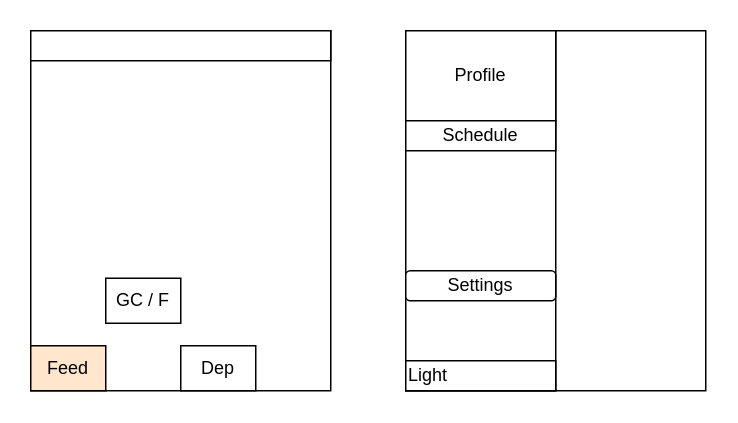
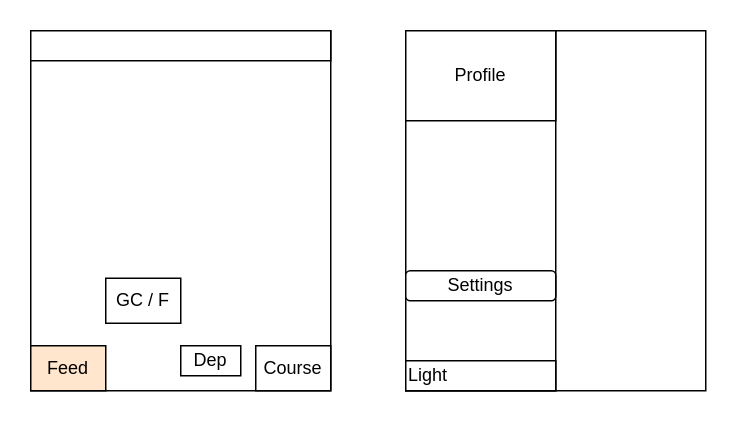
(481, 136) -> none
(218, 368) -> (211, 361)
none -> (293, 368)
